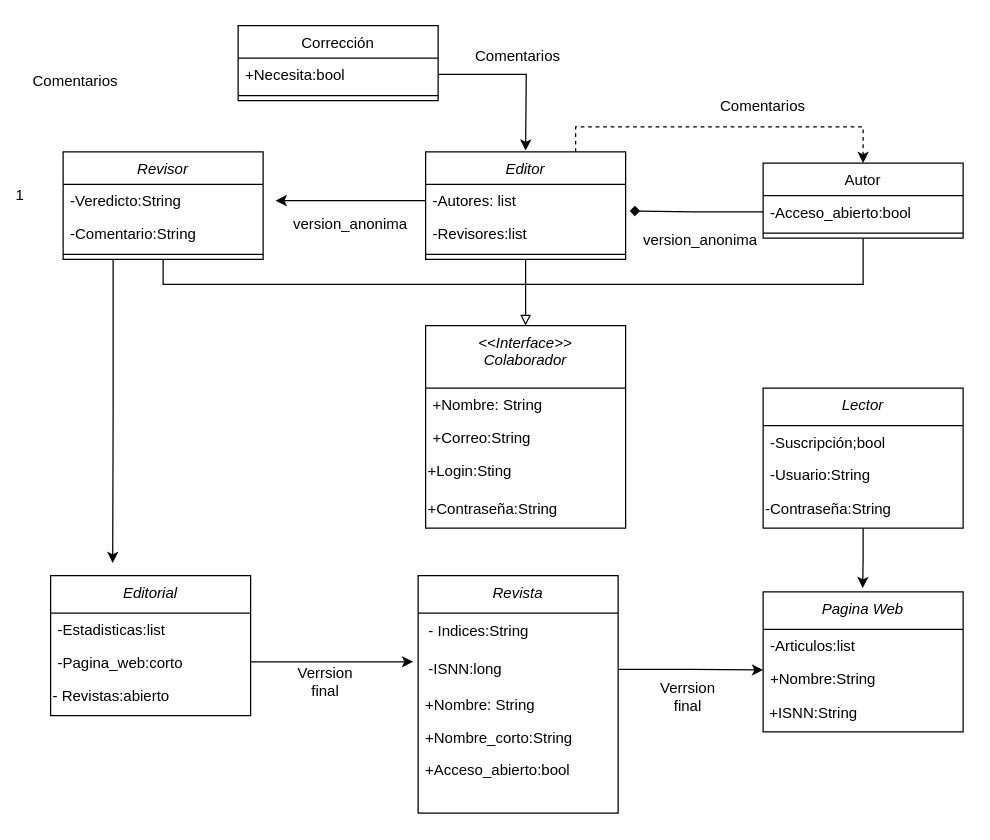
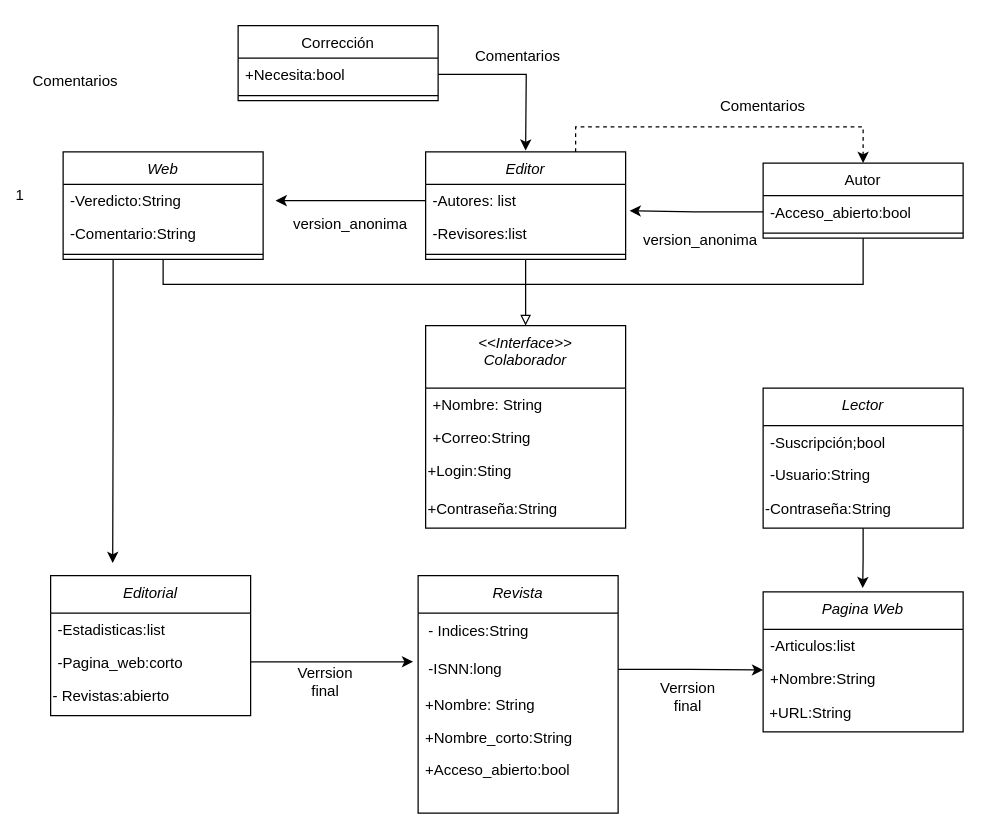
(163, 169) -> (163, 169)
(640, 211) -> (639, 211)
(812, 713) -> (808, 713)
